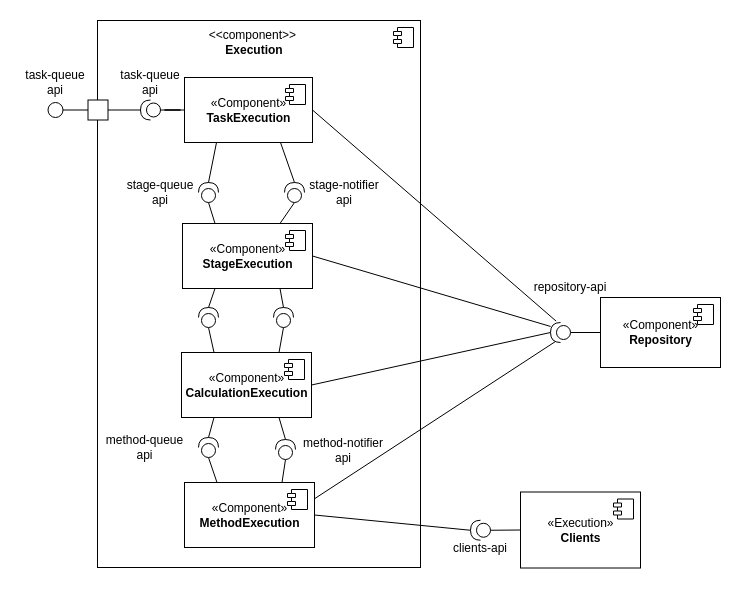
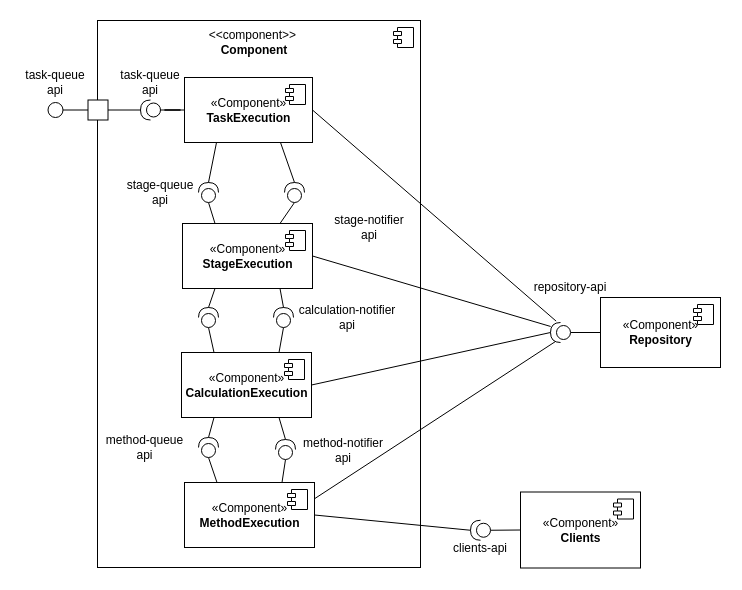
(255, 43) -> (255, 43)
(345, 193) -> (370, 228)
none -> (348, 318)
(581, 531) -> (581, 531)
